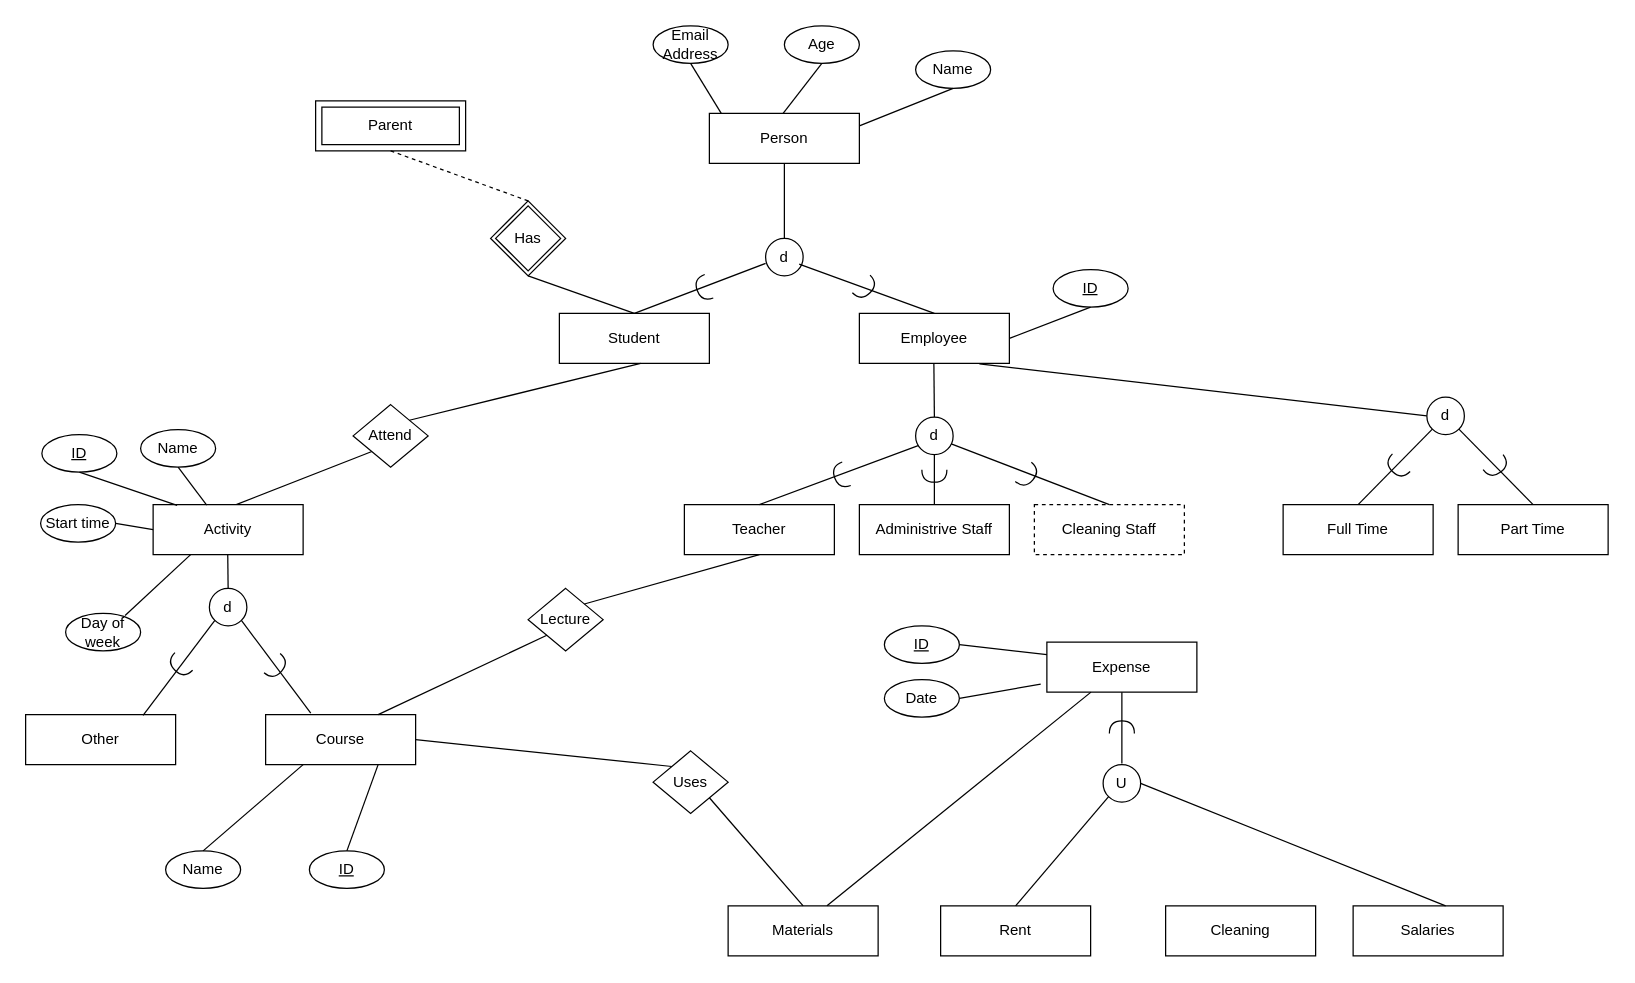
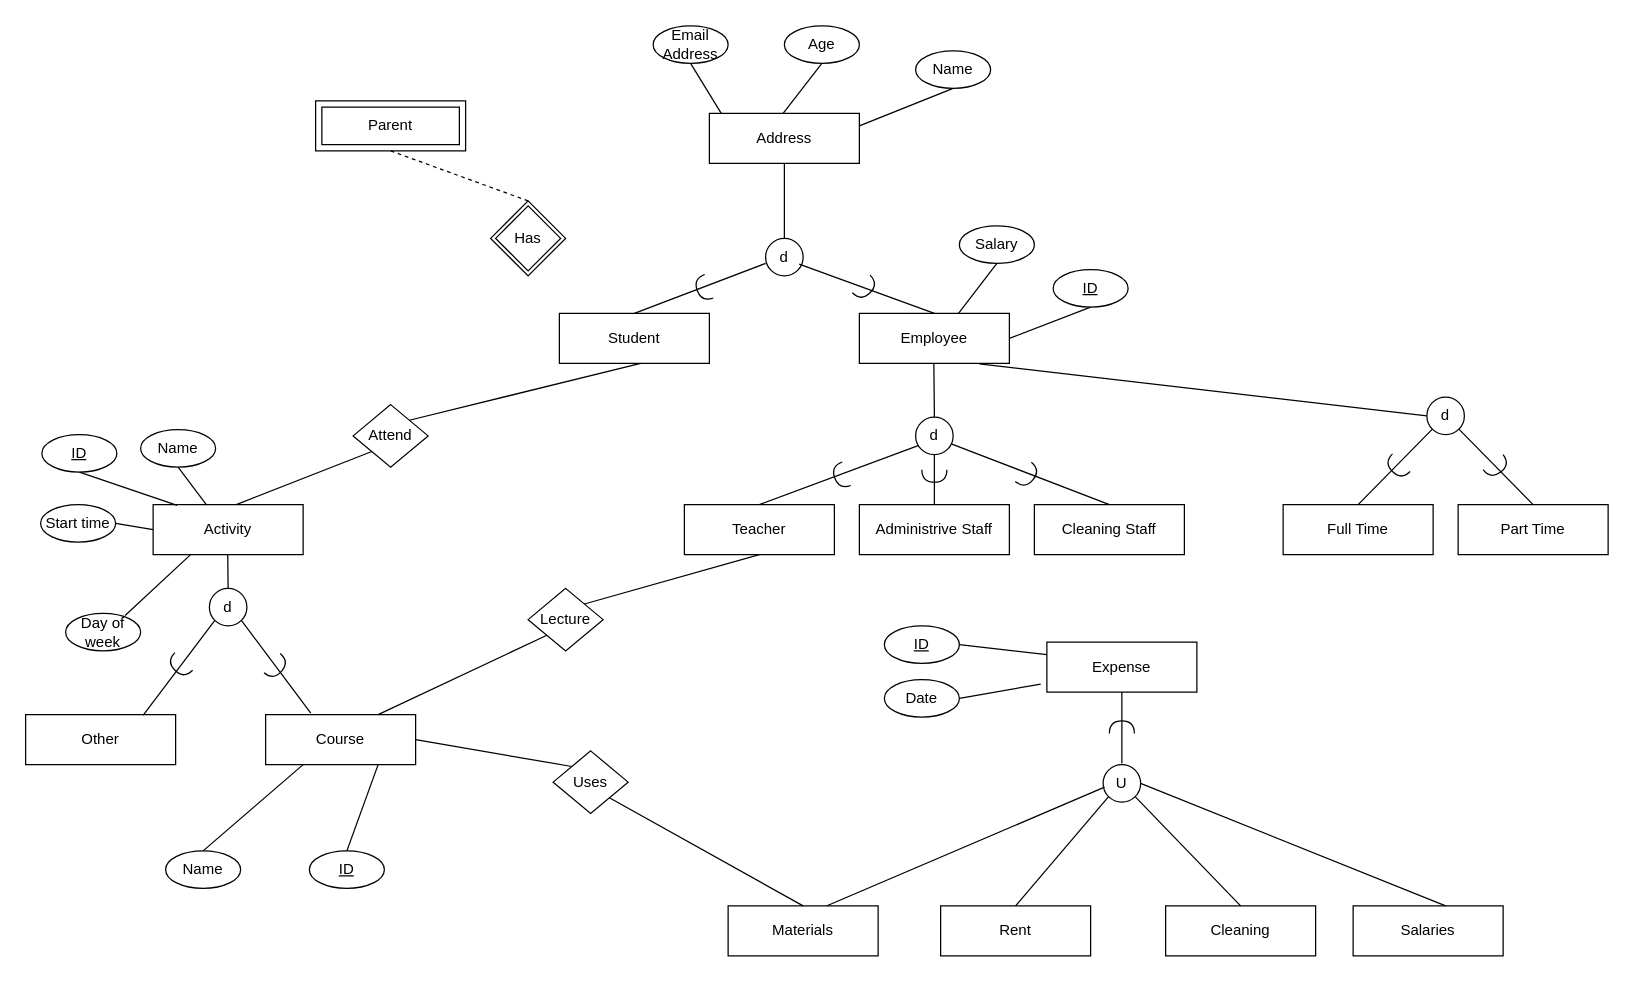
(784, 138) -> (784, 138)
none -> (997, 244)
none -> (978, 288)
(580, 294) -> none
(1109, 529) -> (1109, 529)
(691, 782) -> (591, 782)
(959, 798) -> (966, 846)
none -> (1188, 851)
